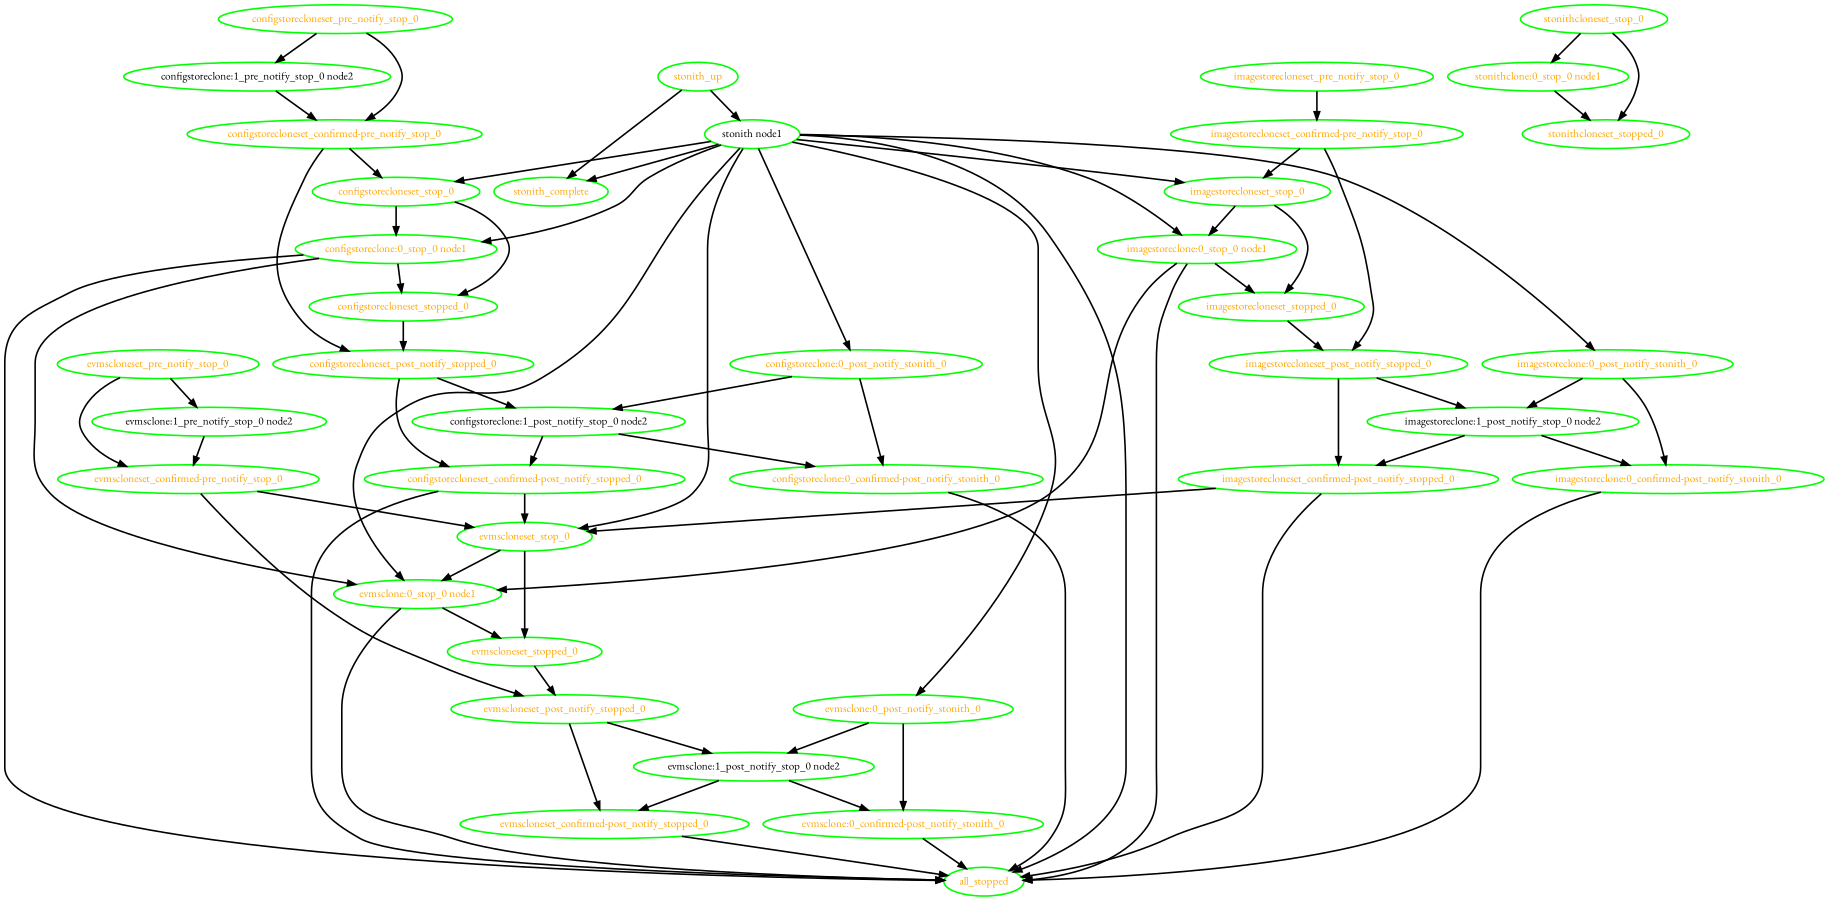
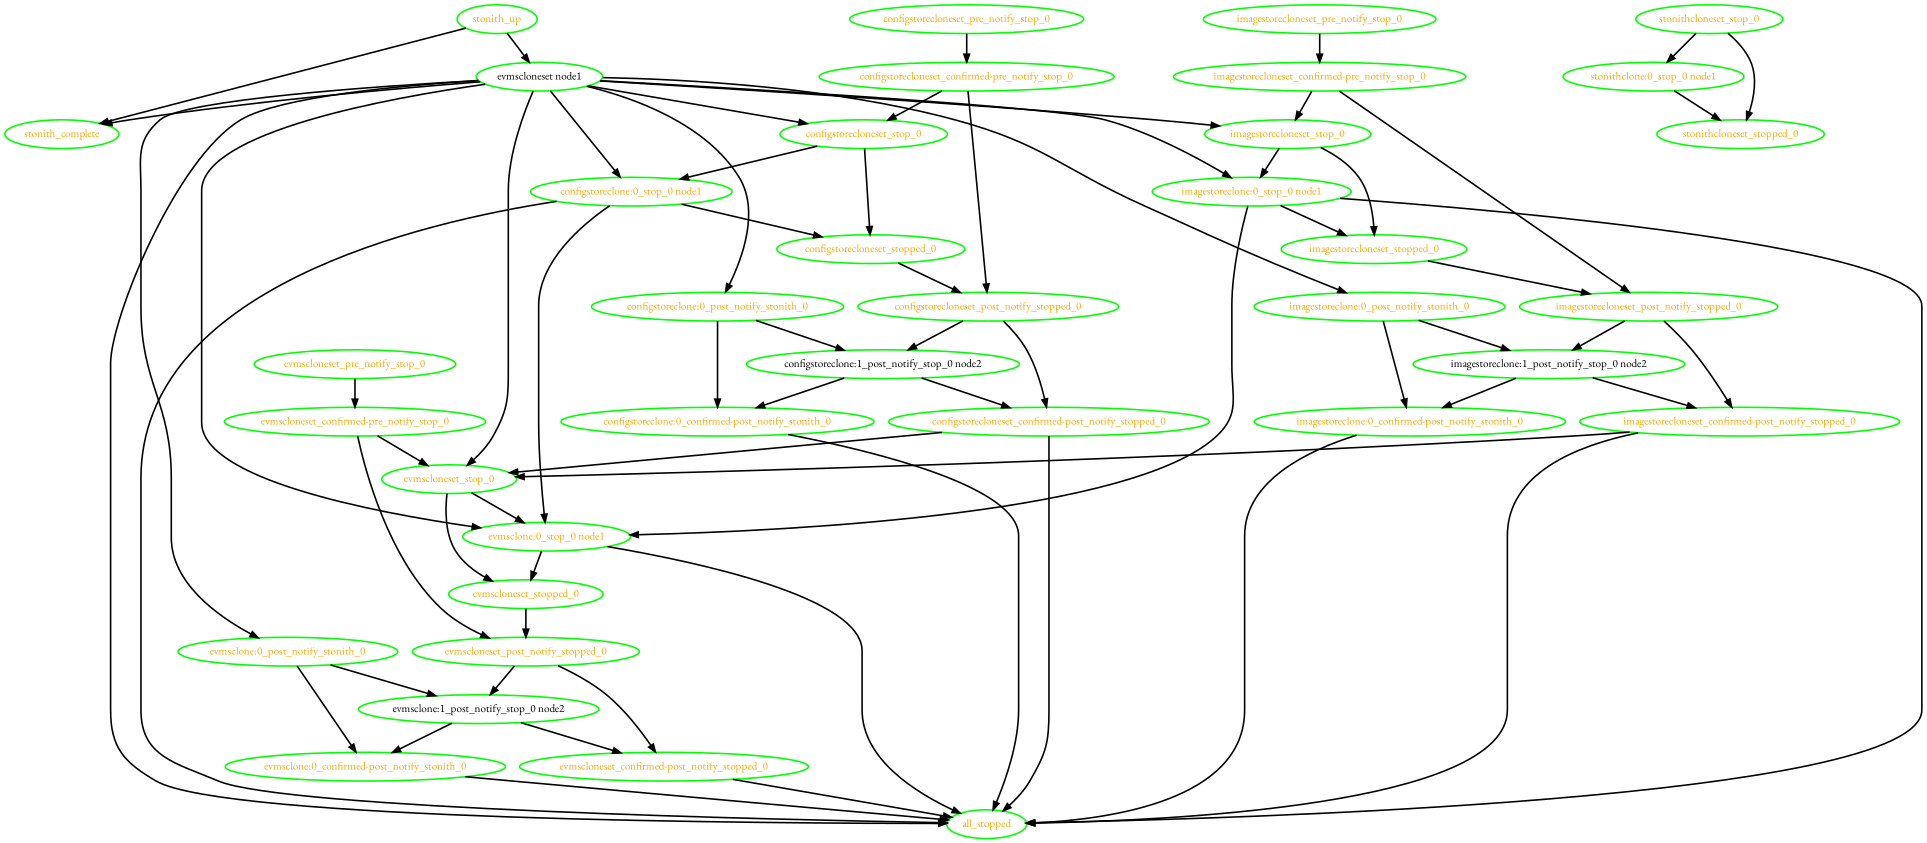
(257, 77) -> none
(752, 134) -> (539, 77)
(209, 422) -> none
